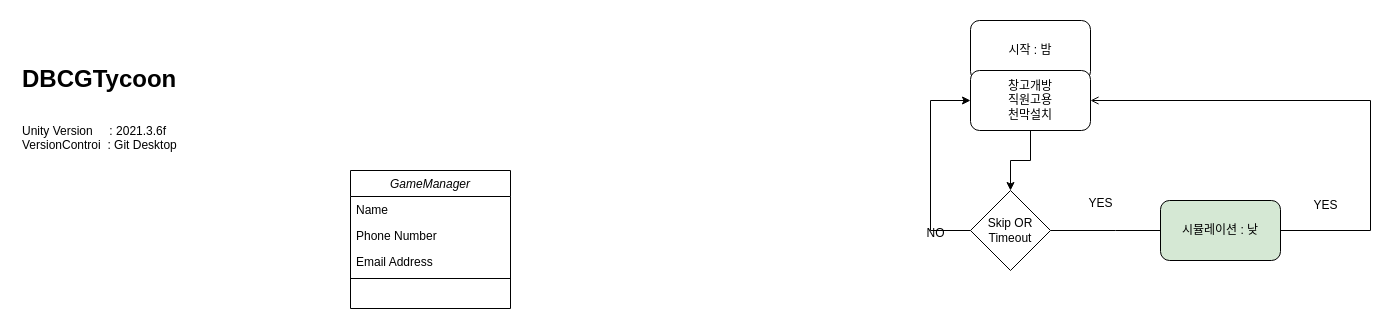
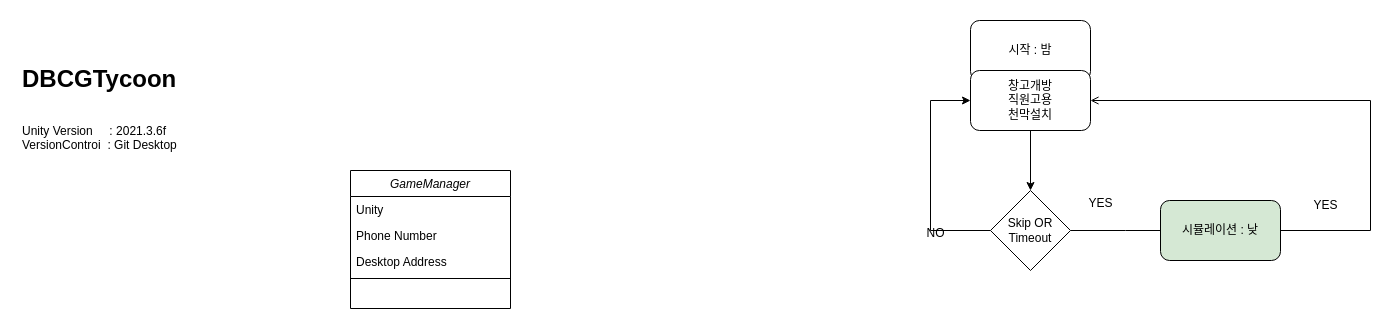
(369, 210) -> (371, 210)
(1011, 231) -> (1031, 231)
(395, 262) -> (405, 262)
